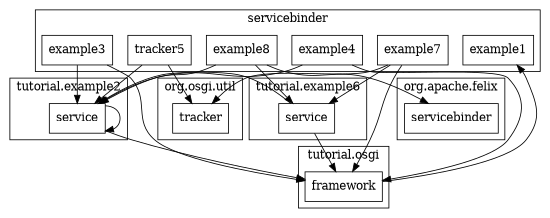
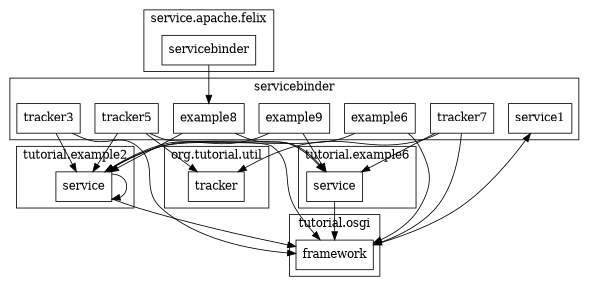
(77, 50) -> (49, 118)
(327, 50) -> (380, 118)
(413, 50) -> (462, 118)
(498, 50) -> (540, 118)
(377, 80) -> (209, 83)
(200, 88) -> (217, 156)
(451, 88) -> (209, 19)
none -> (294, 118)
none -> (282, 158)
